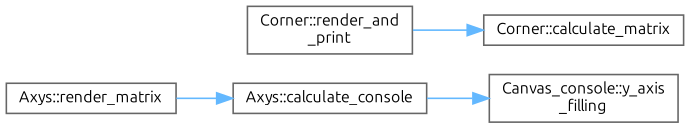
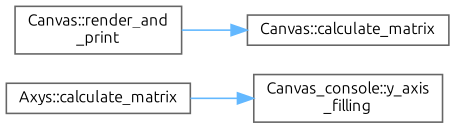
(330, 30) -> (98, 30)
(584, 30) -> (348, 30)
(91, 98) -> none
(330, 98) -> (98, 98)
